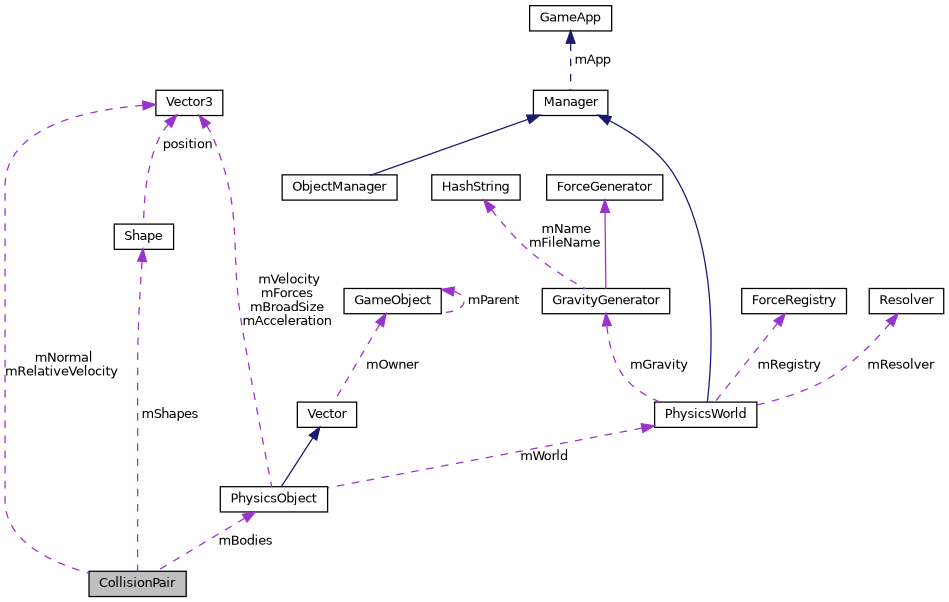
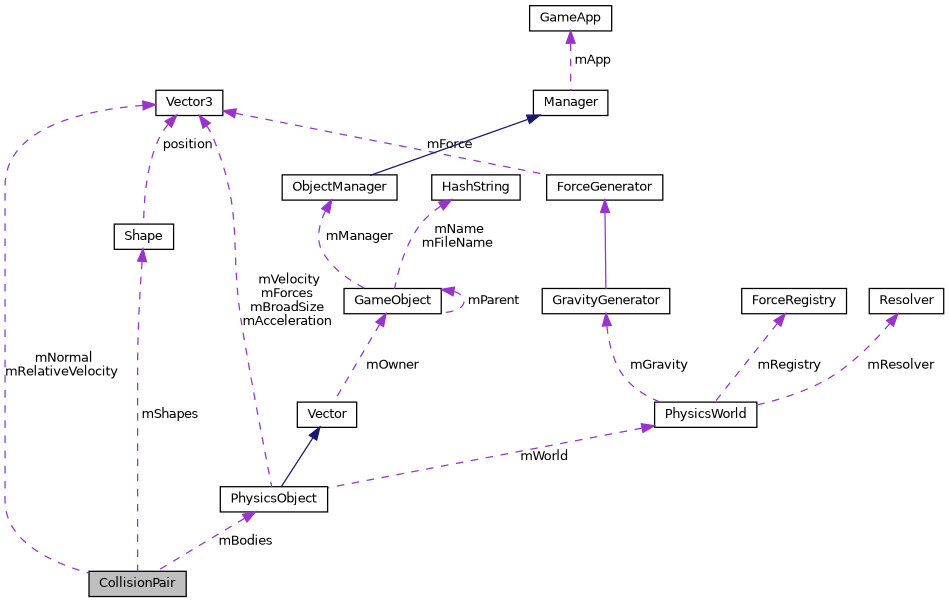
(571, 67) -> (571, 67)
none -> (393, 144)
(701, 244) -> none
(534, 255) -> (409, 243)
none -> (327, 258)
